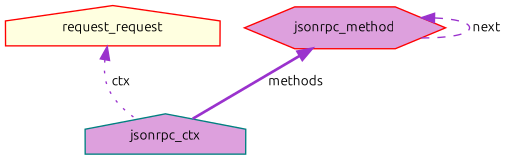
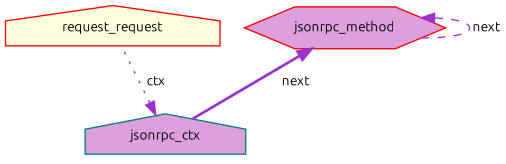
(294, 82) -> (294, 82)
(111, 94) -> (136, 74)
